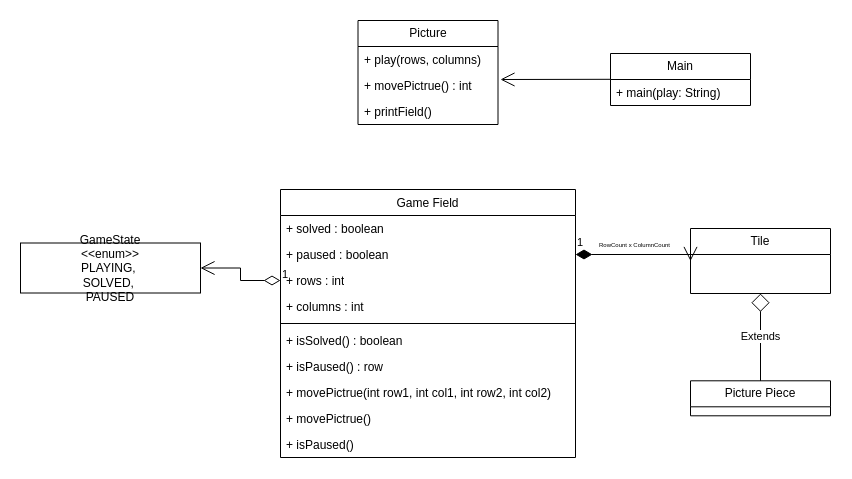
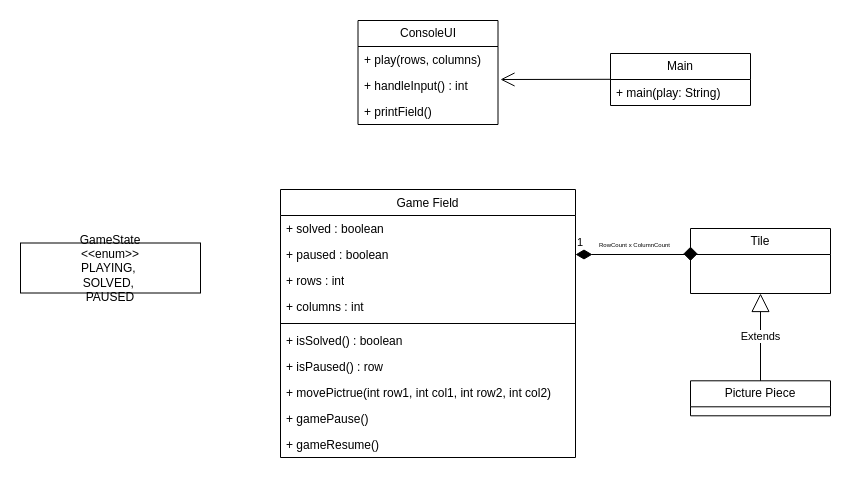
(429, 34) -> (429, 34)
(426, 87) -> (426, 87)
(688, 255) -> (685, 255)
(241, 268) -> none
(761, 312) -> (761, 313)
(334, 420) -> (329, 420)
(324, 446) -> (332, 446)
